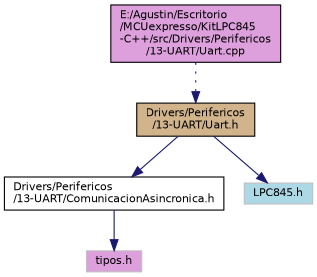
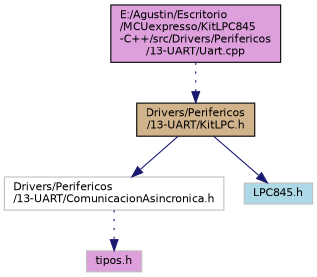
(196, 120) -> (196, 120)
(114, 194) -> (114, 194)
(114, 225) -> (114, 225)
